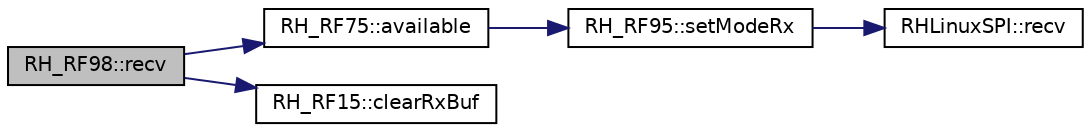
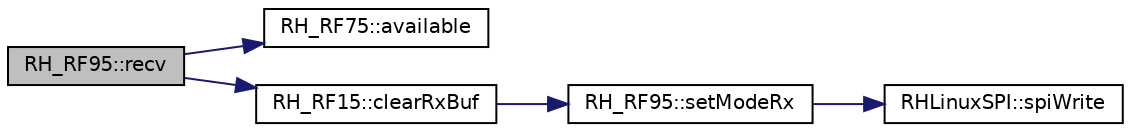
(518, 28) -> (522, 104)
(984, 28) -> (1004, 104)
(96, 66) -> (96, 66)
